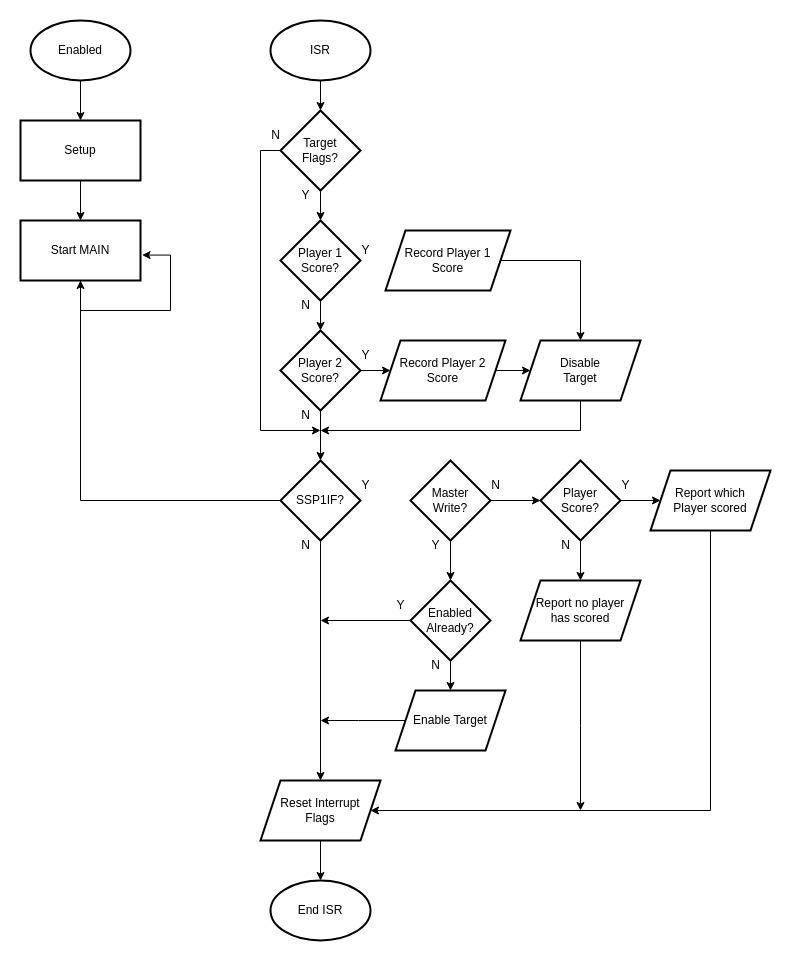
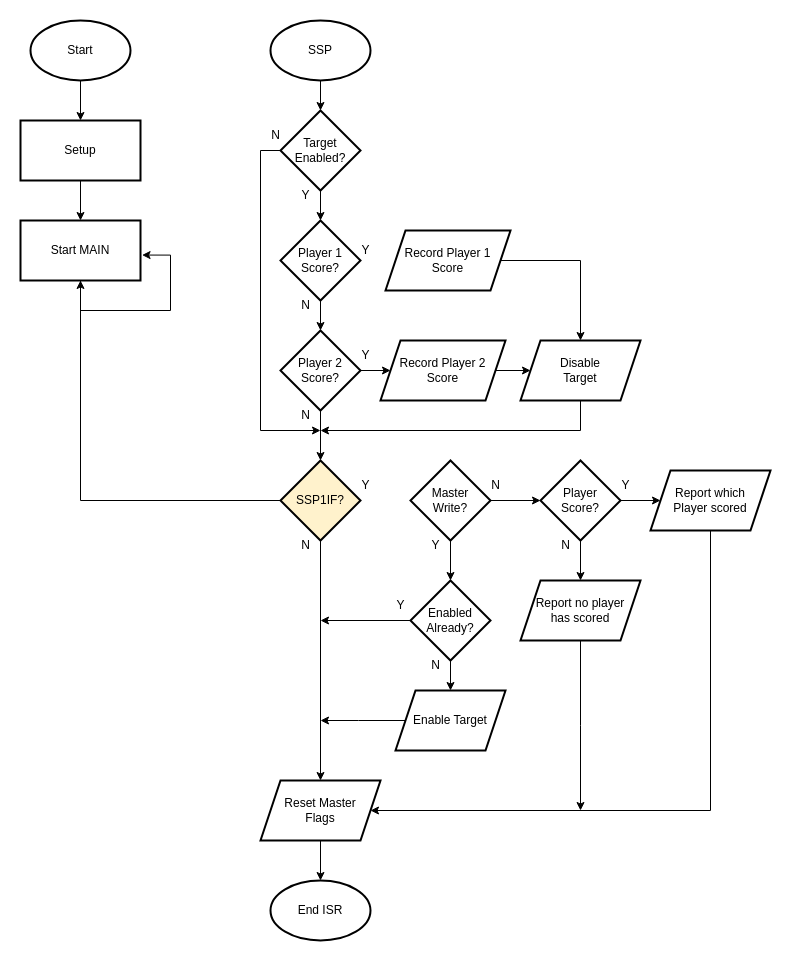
(81, 51) -> (81, 51)
(321, 51) -> (321, 51)
(321, 151) -> (321, 151)
(321, 501) -> (321, 501)
(321, 811) -> (321, 811)
